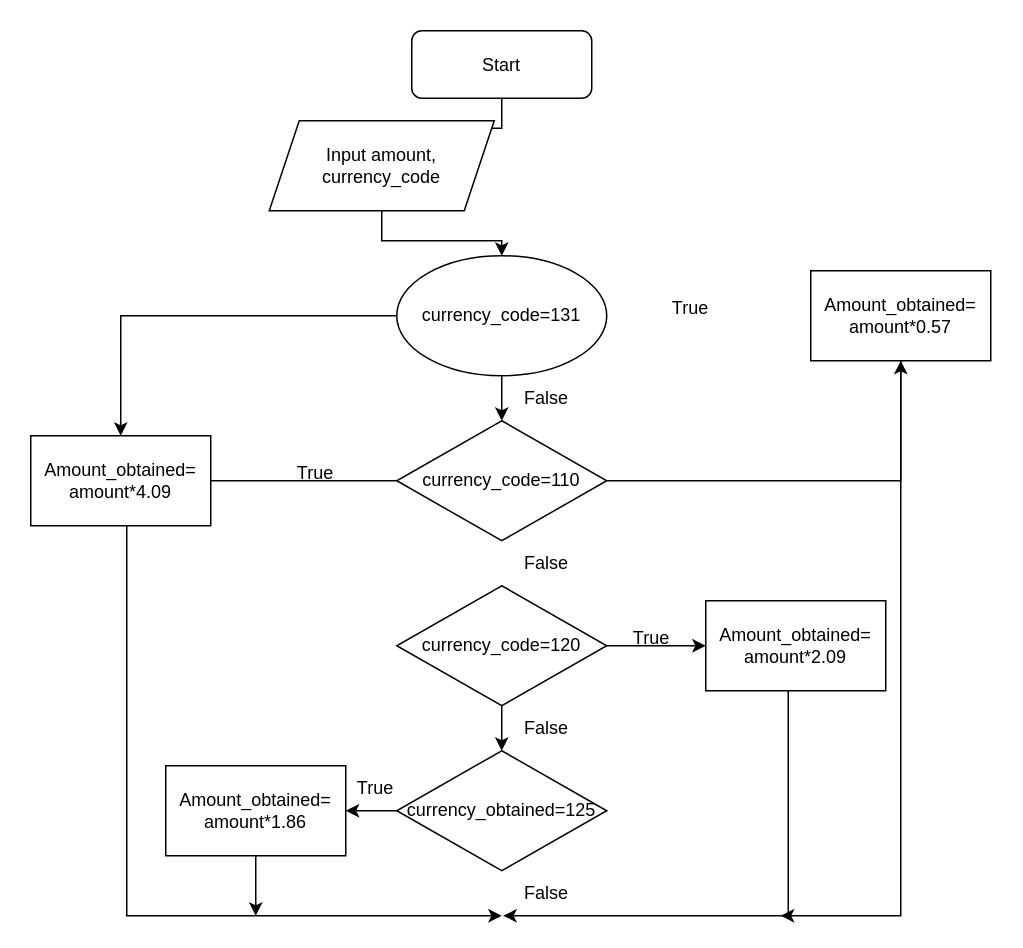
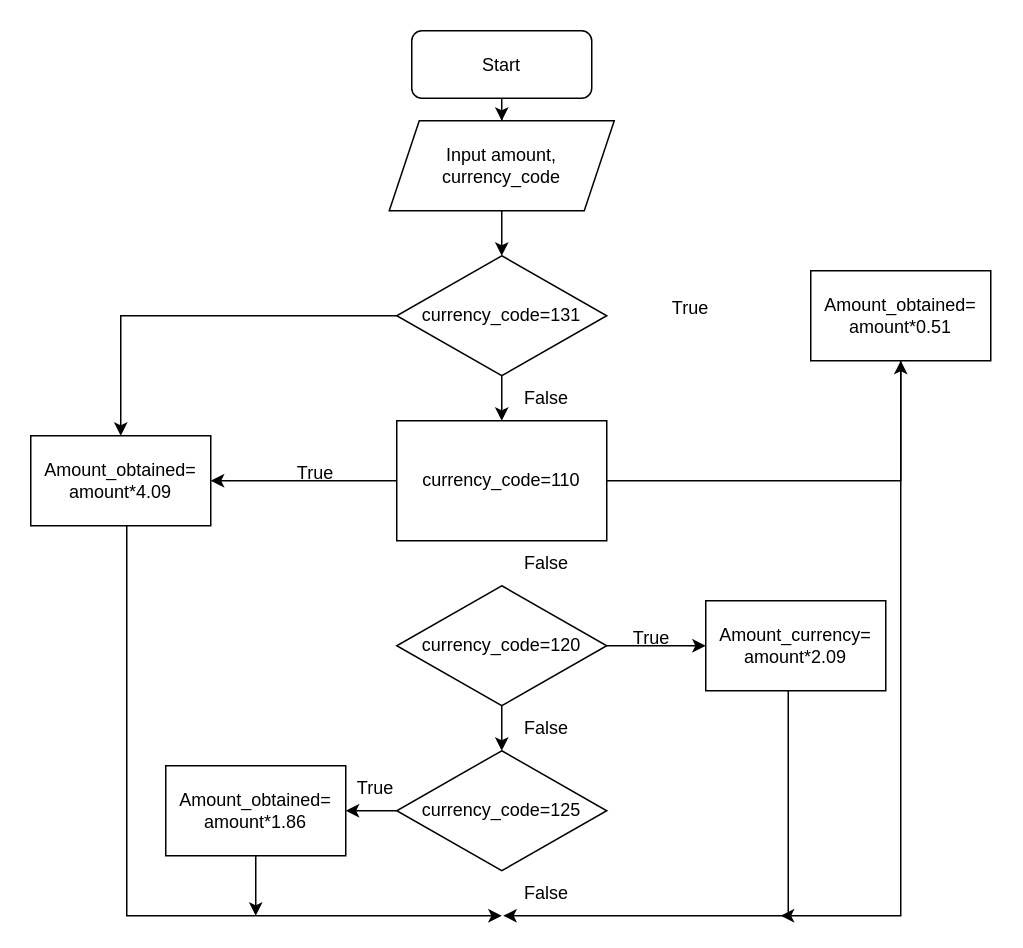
(382, 166) -> (502, 166)
(502, 316) -> (502, 316)
(901, 316) -> (901, 316)
(217, 481) -> (222, 481)
(502, 481) -> (502, 481)
(796, 646) -> (796, 646)
(502, 811) -> (502, 811)
